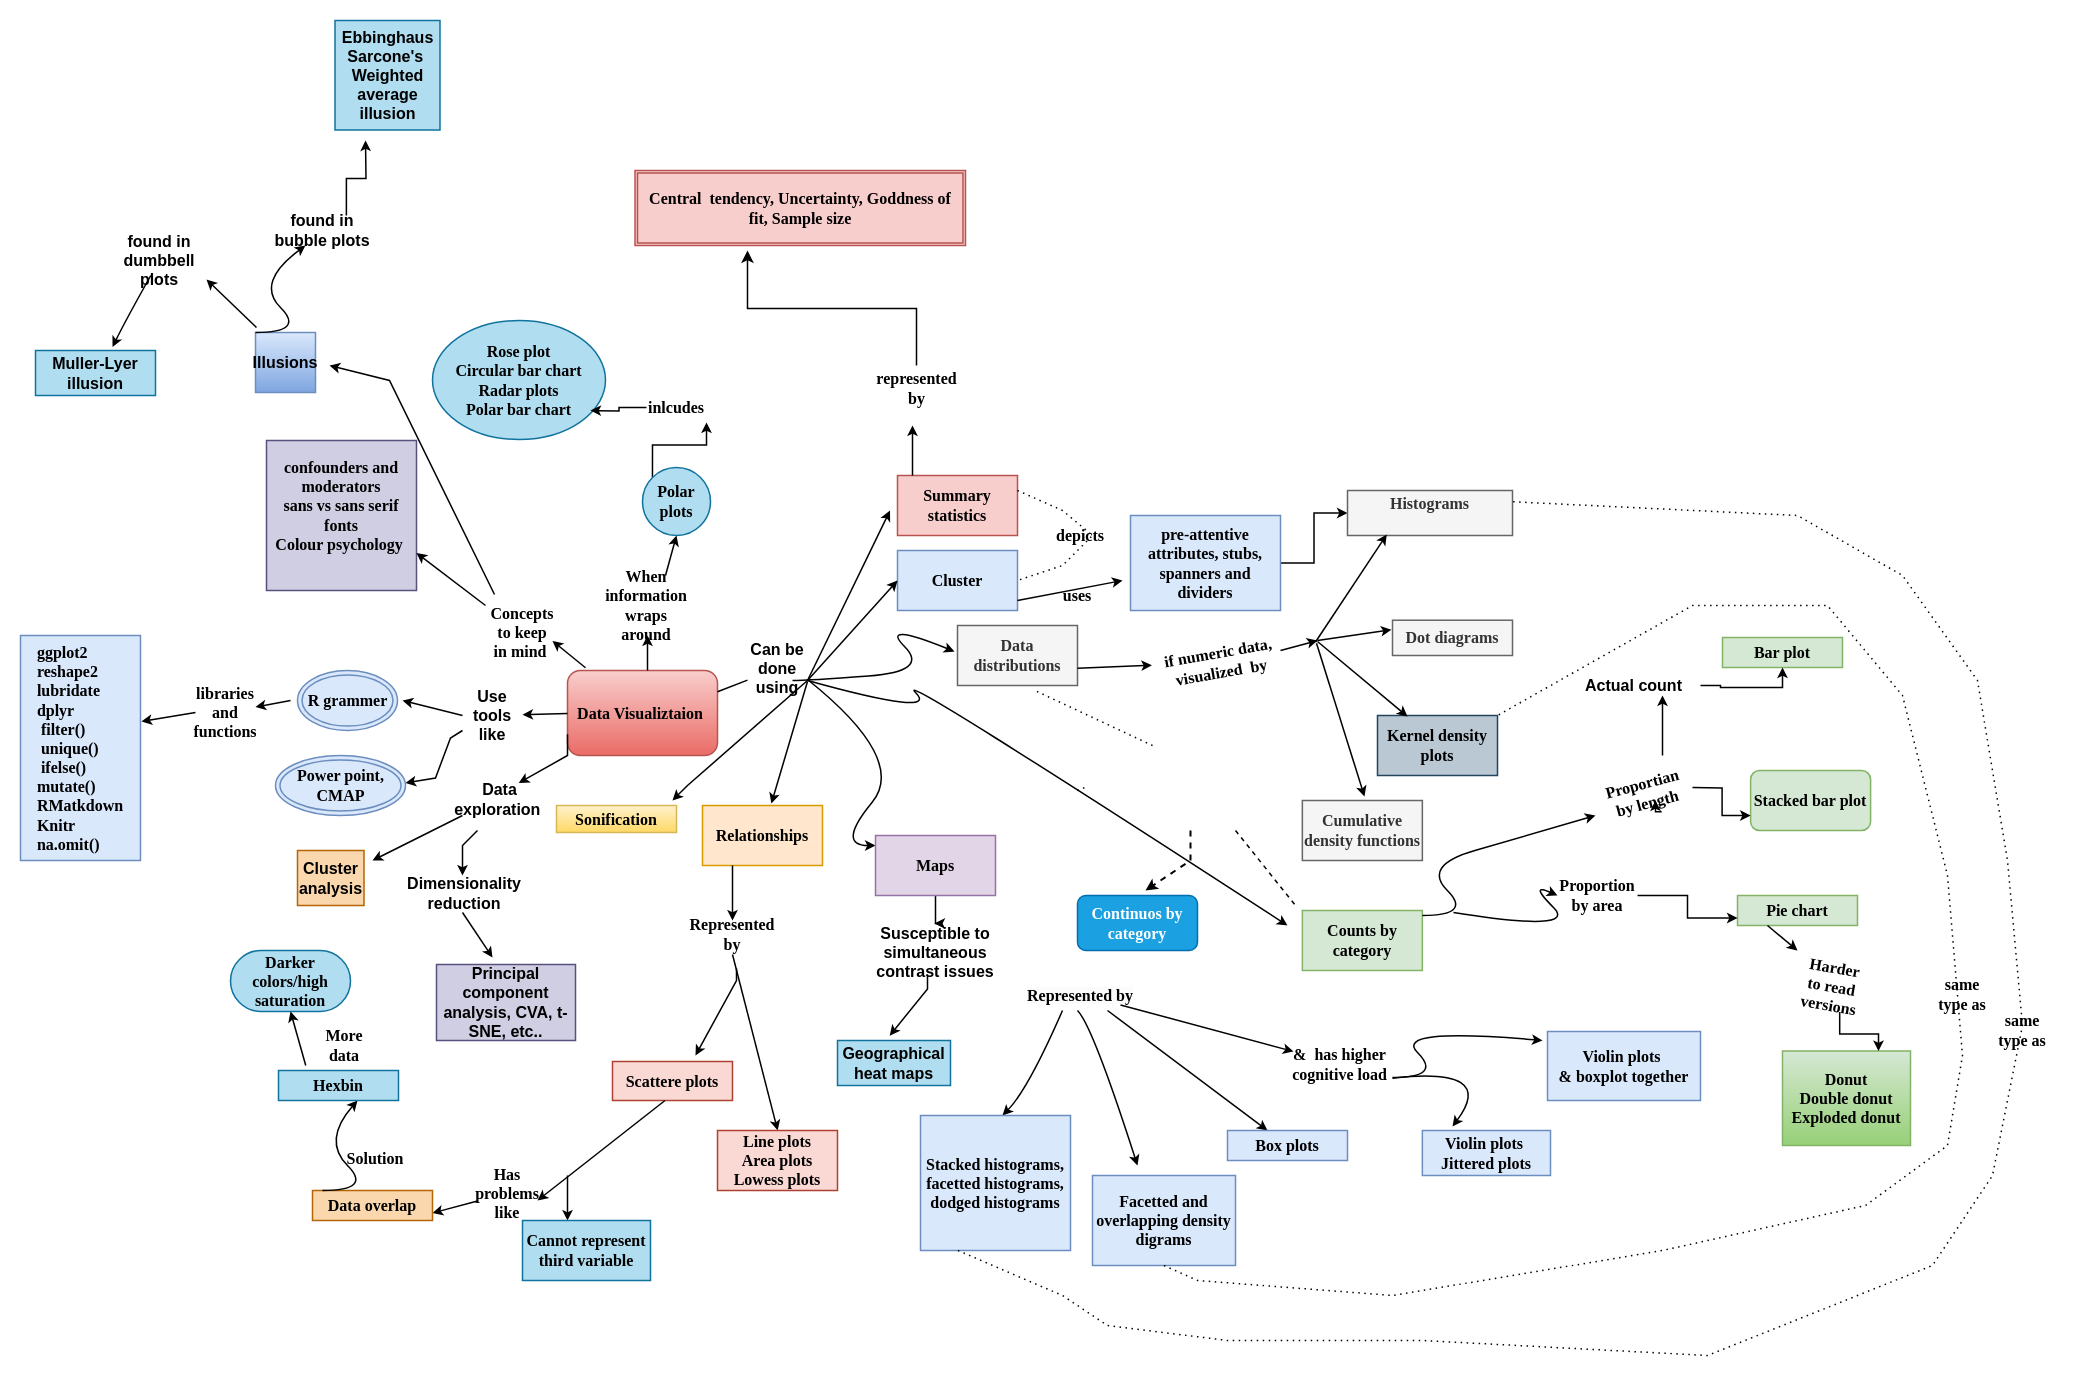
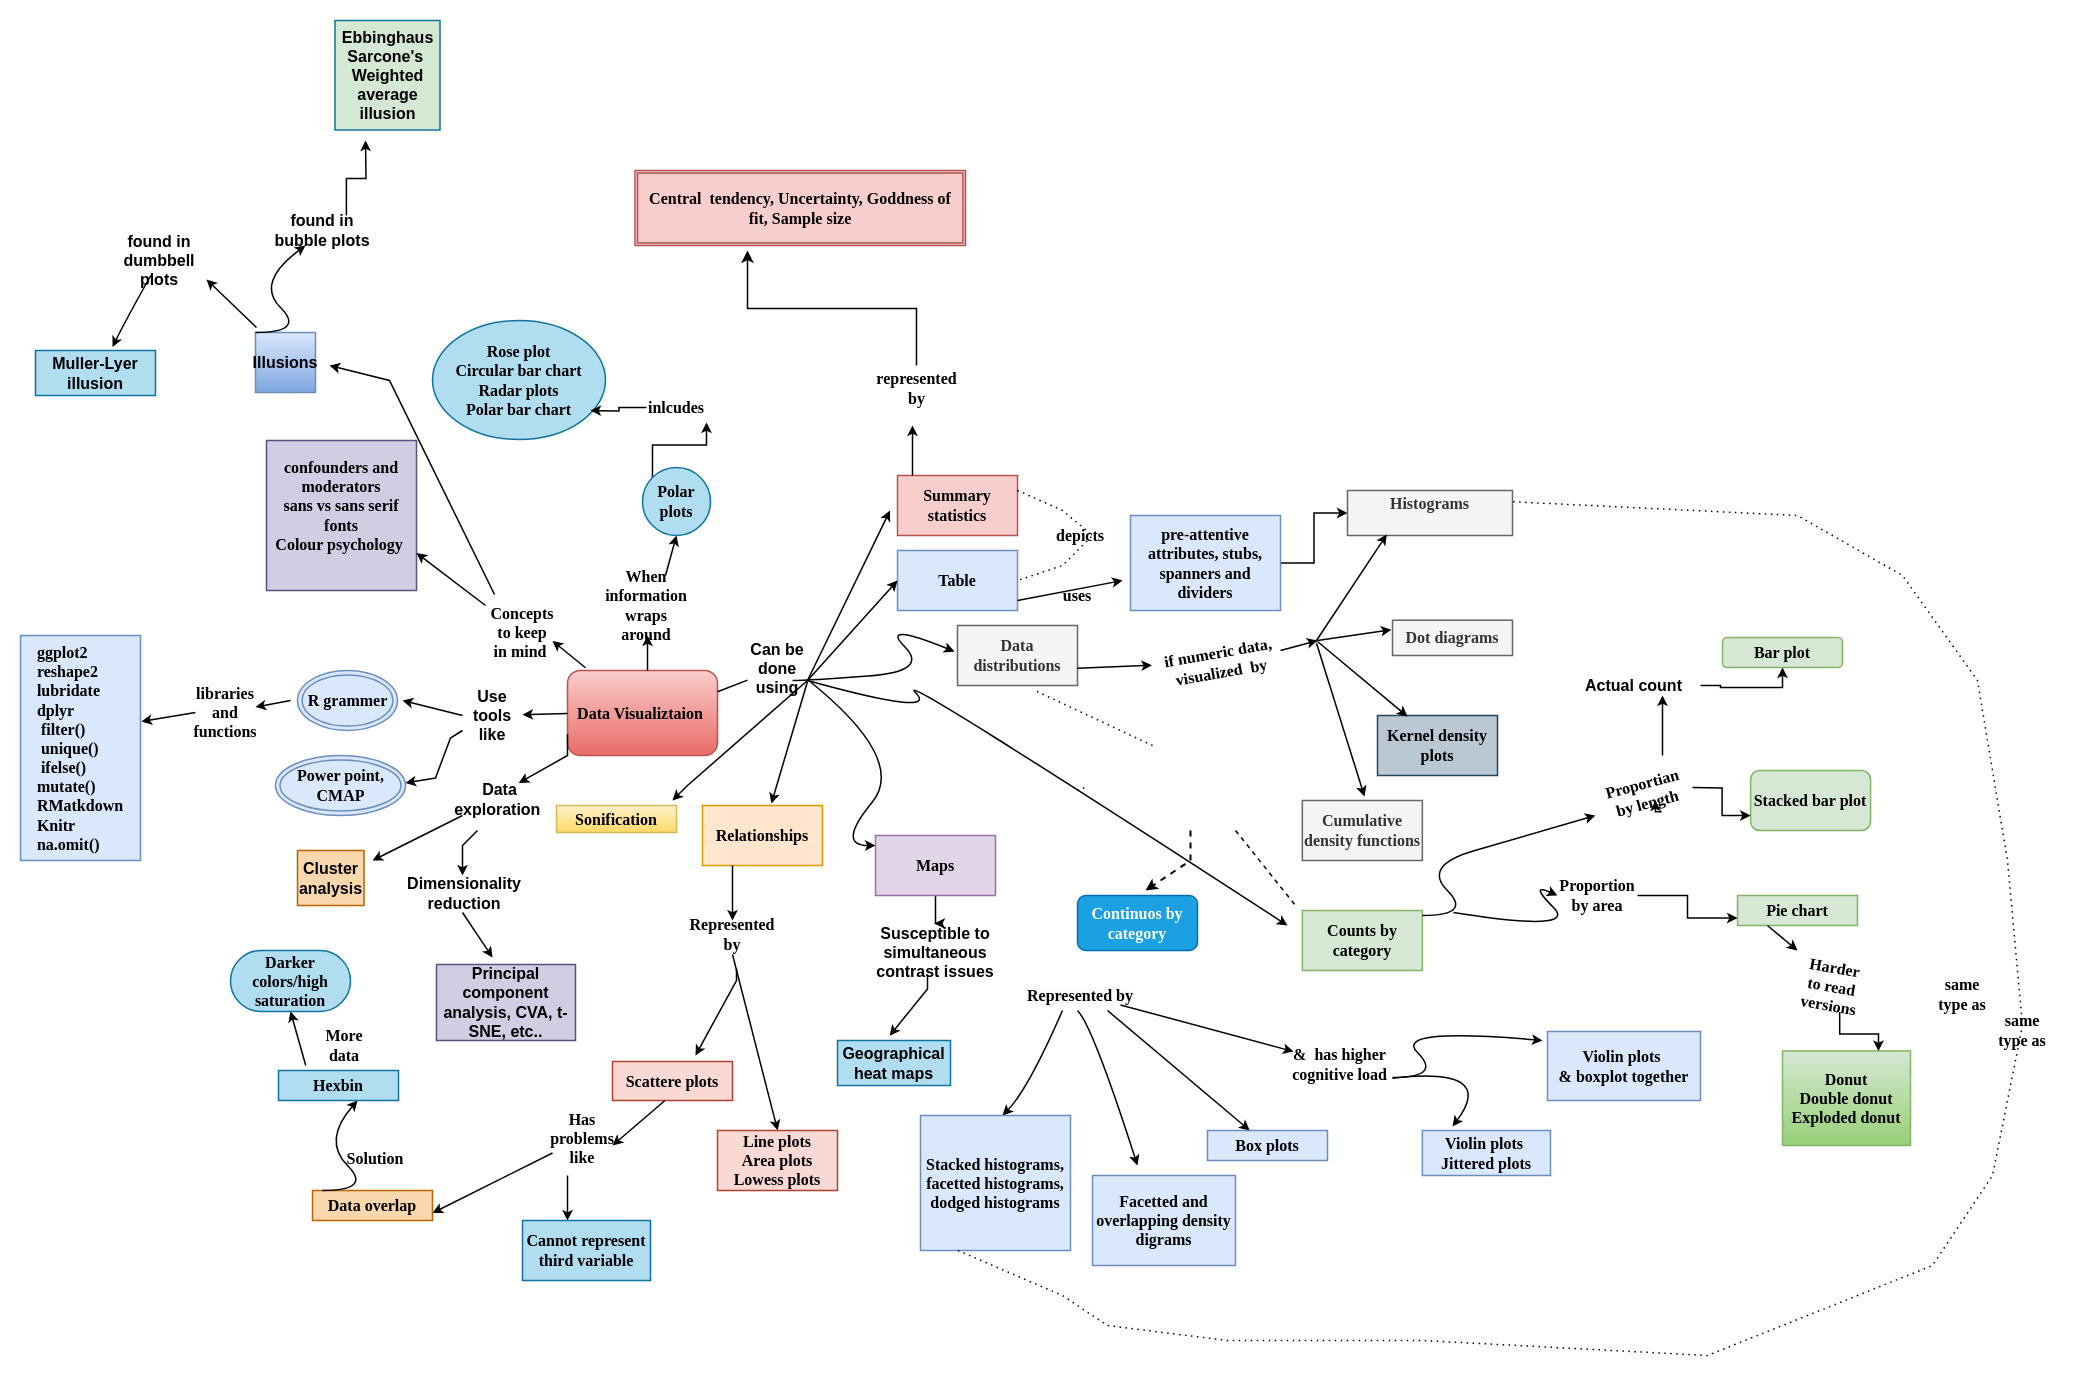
(388, 75) -> (388, 75)
(958, 581) -> (958, 581)
(1783, 653) -> (1783, 653)
(1288, 1146) -> (1268, 1146)
(508, 1193) -> (583, 1138)
(1632, 1256) -> none
